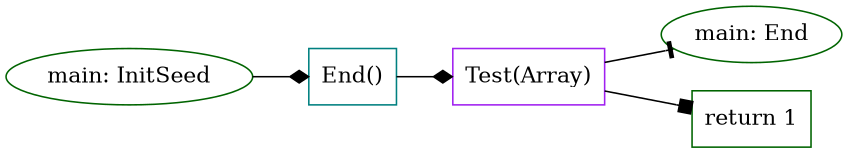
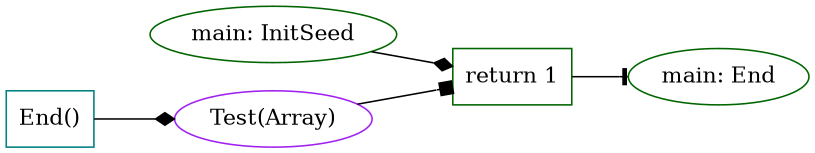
(635, 57) -> (596, 77)
(271, 77) -> (402, 57)
(529, 77) -> (273, 119)
